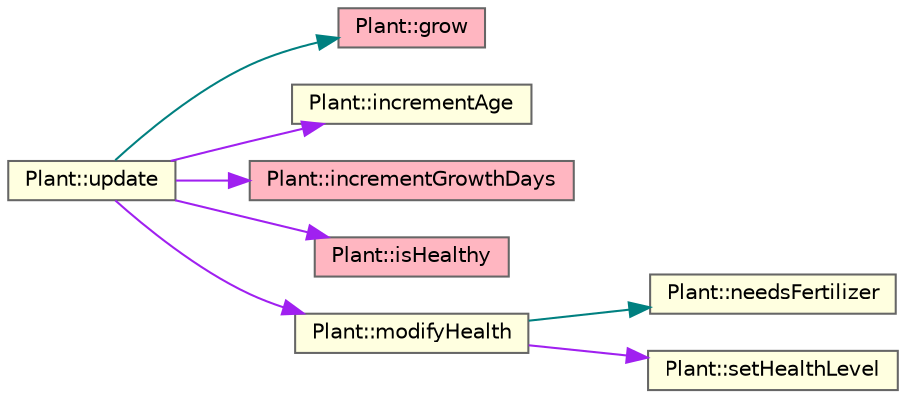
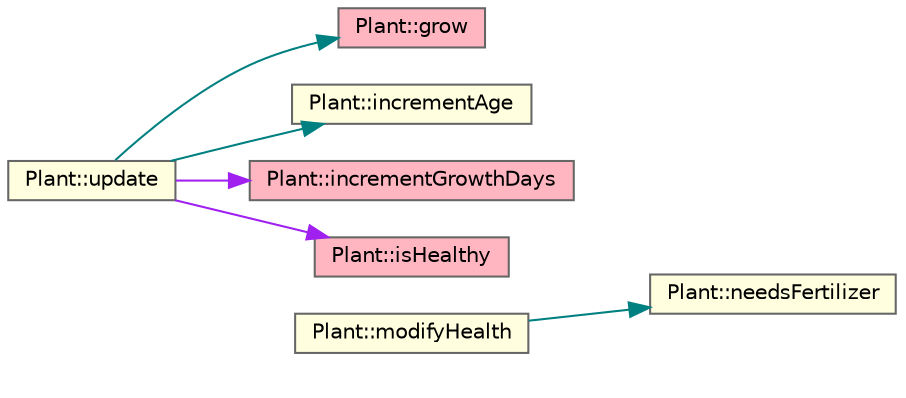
(237, 145) -> (237, 145)
(194, 262) -> none
(773, 370) -> none
